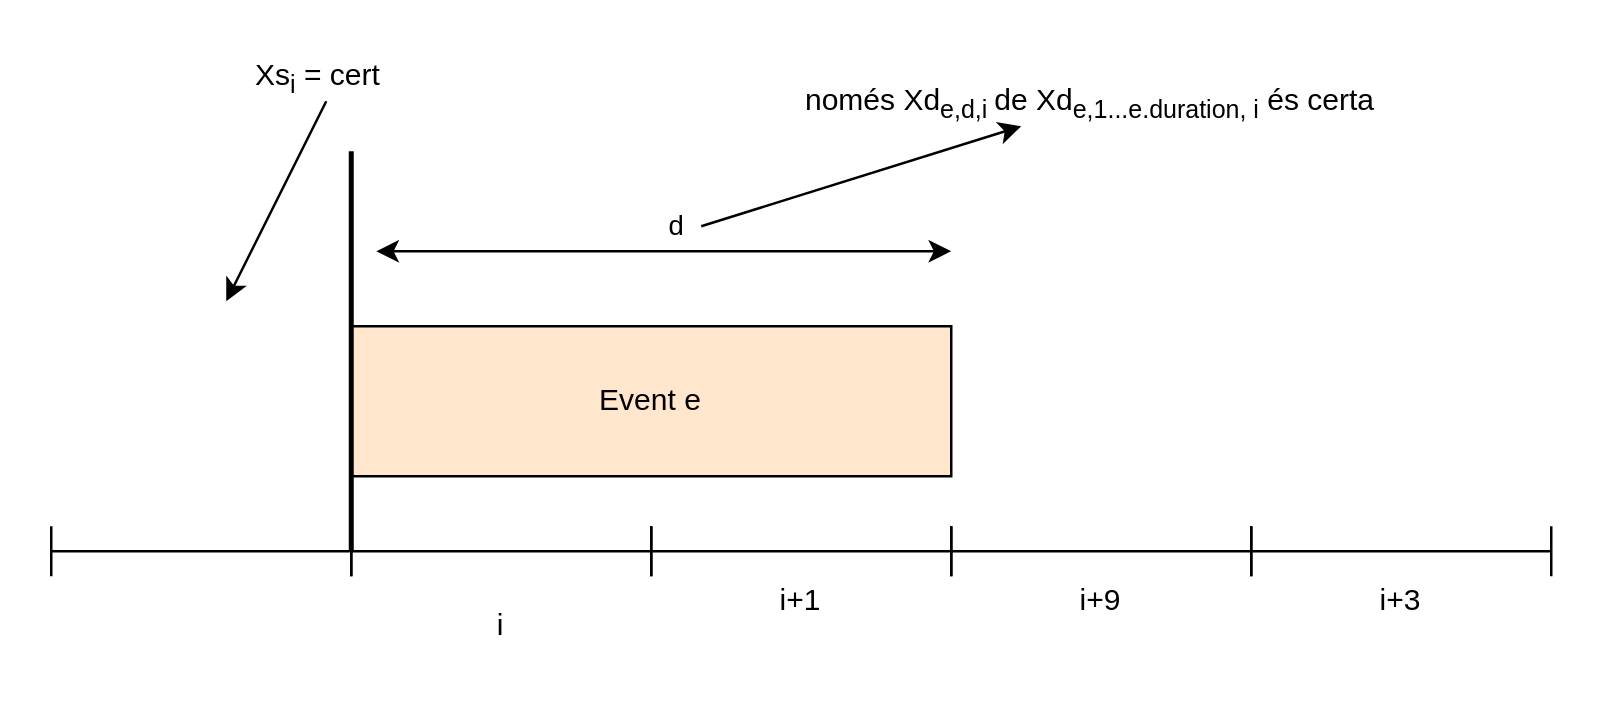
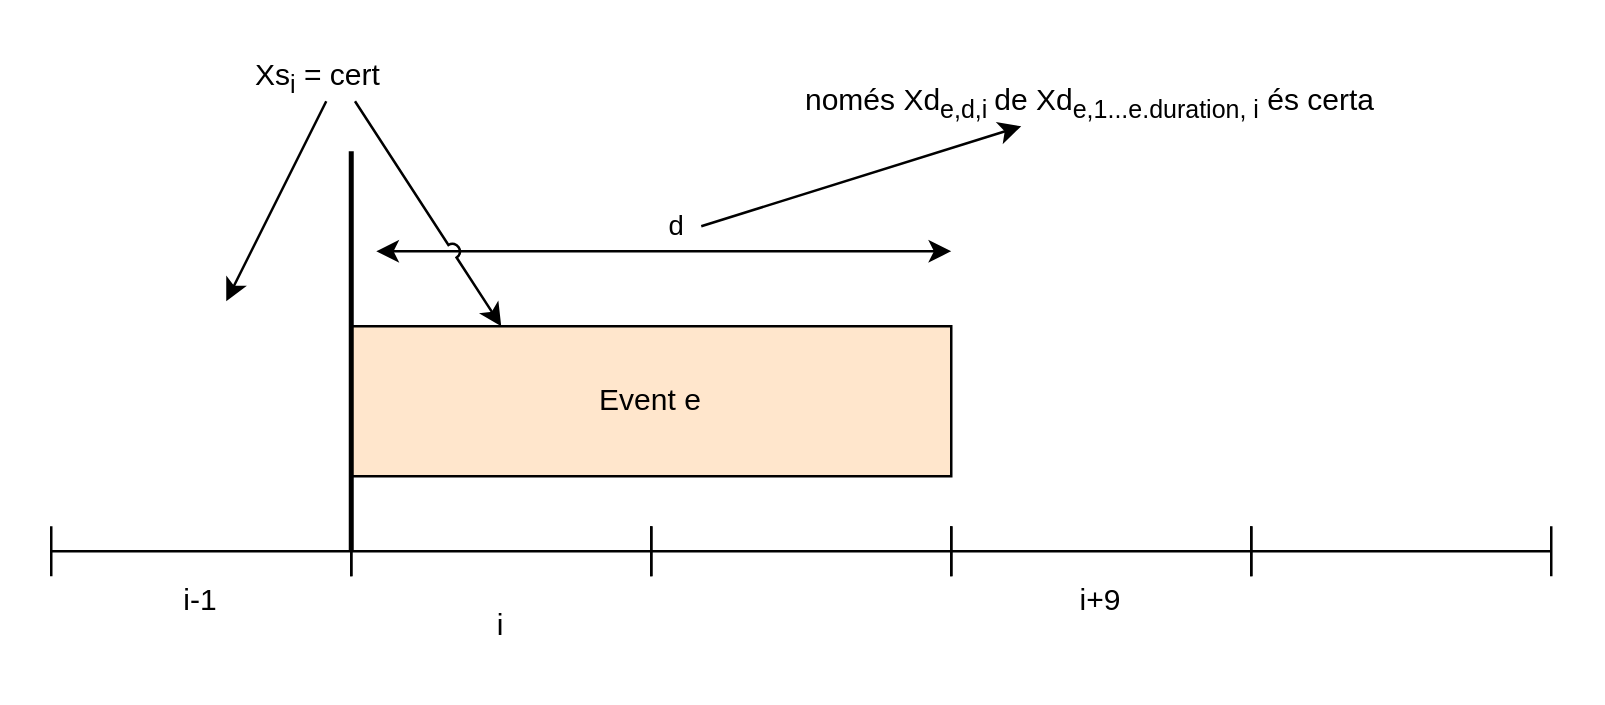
none -> (404, 177)
none -> (201, 601)
(801, 601) -> none
(1401, 601) -> none
